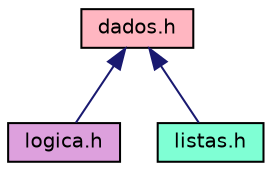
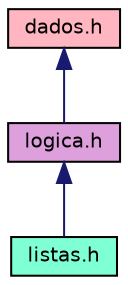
(180, 94) -> (64, 210)
